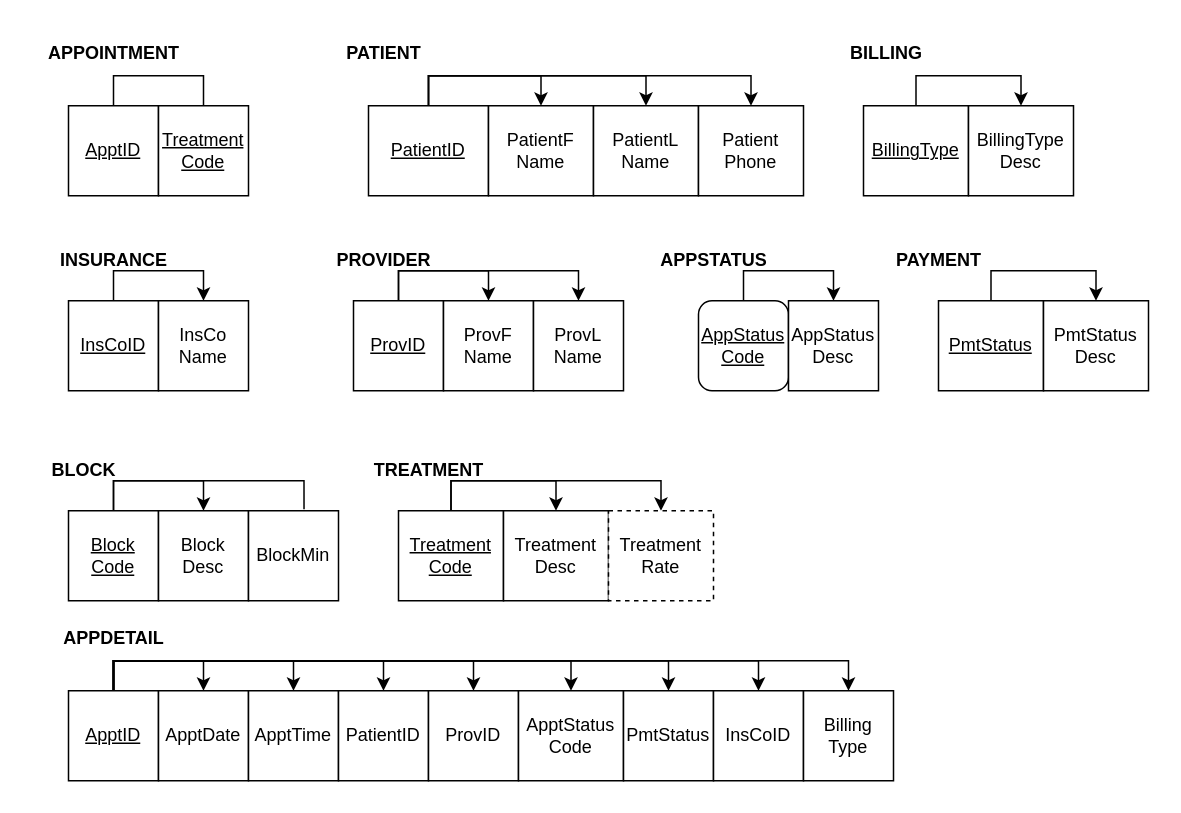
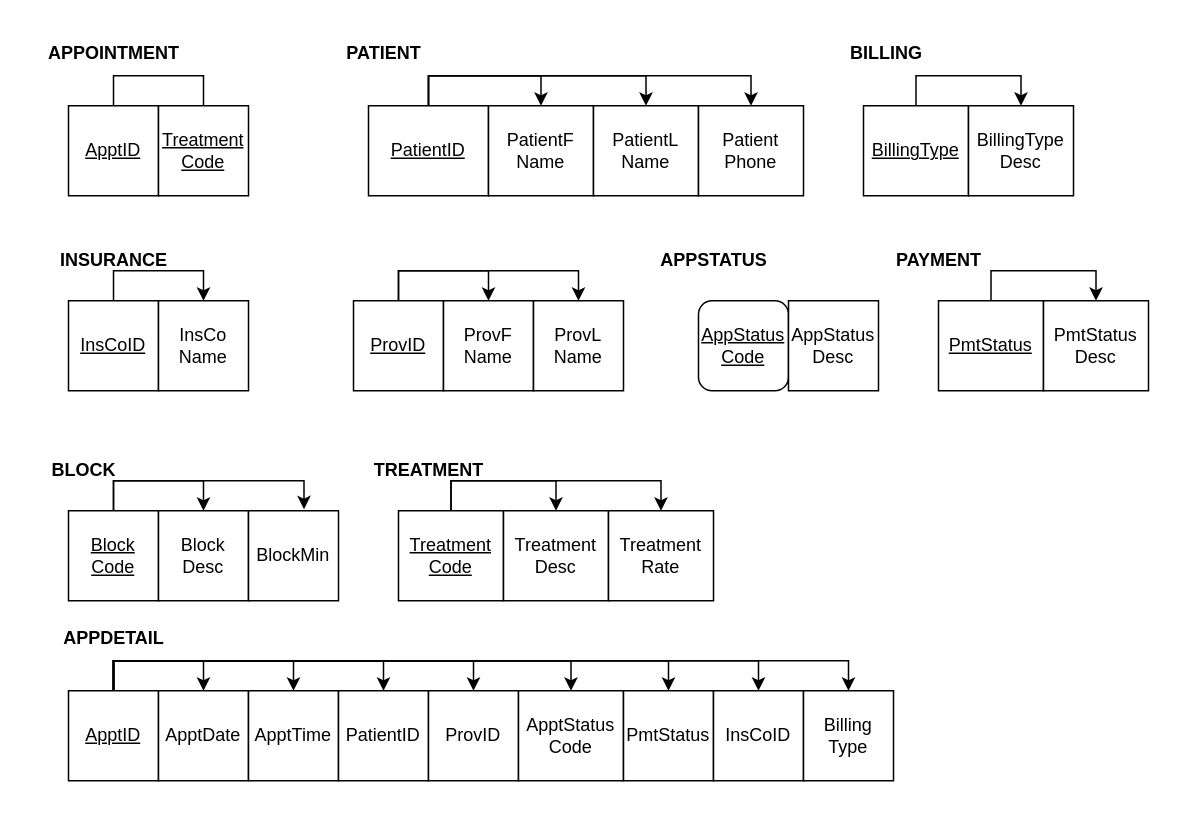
(383, 260) -> none
(783, 271) -> none
(304, 501) -> (304, 498)
(661, 556) -> (661, 556)
